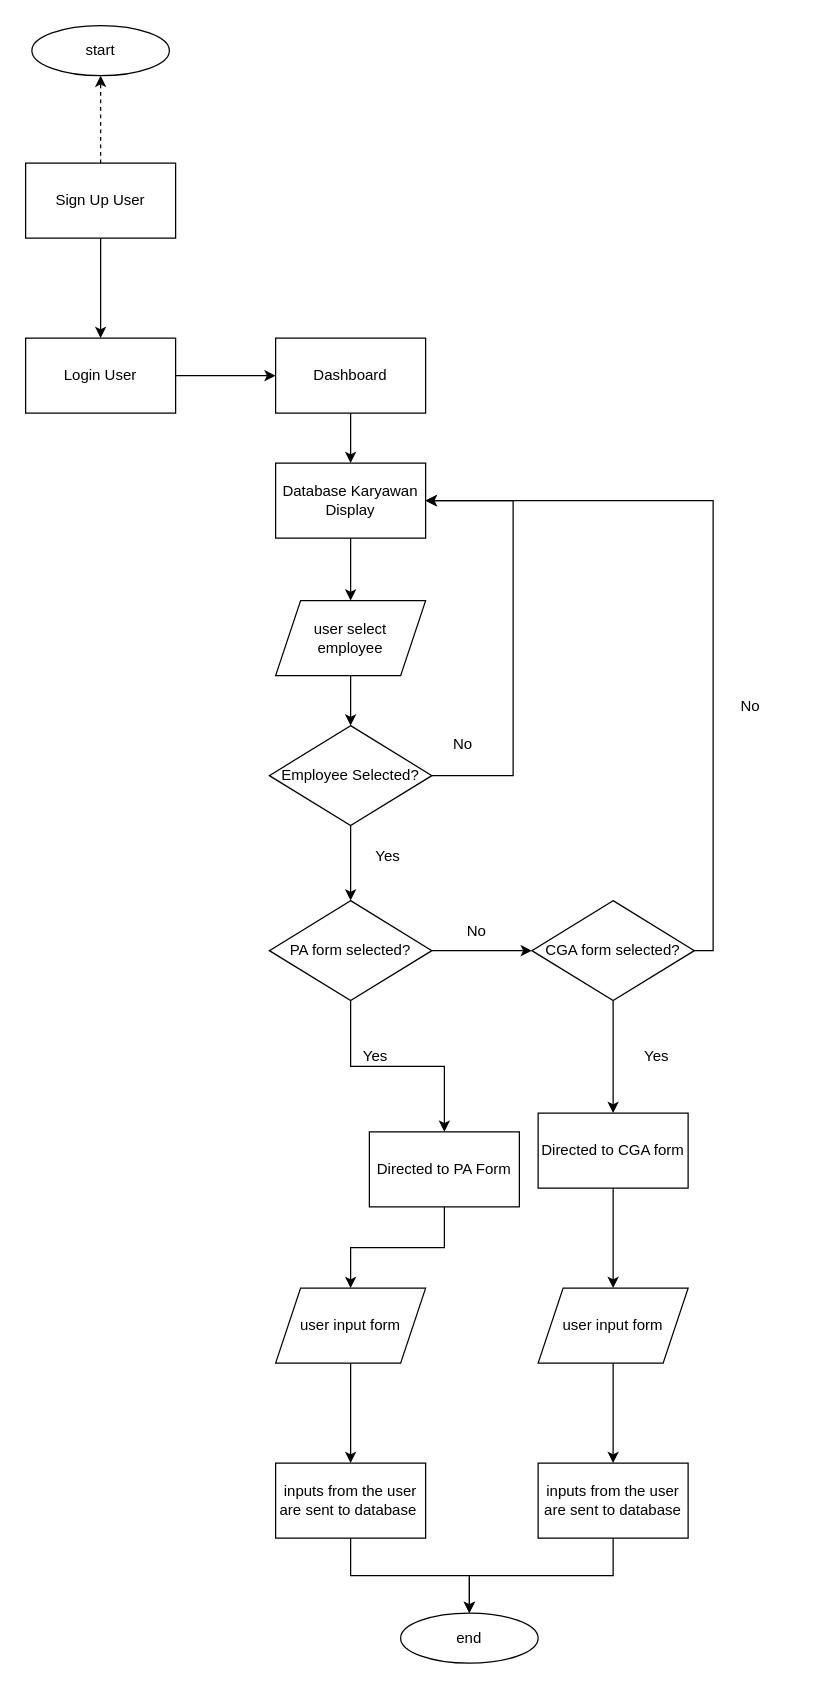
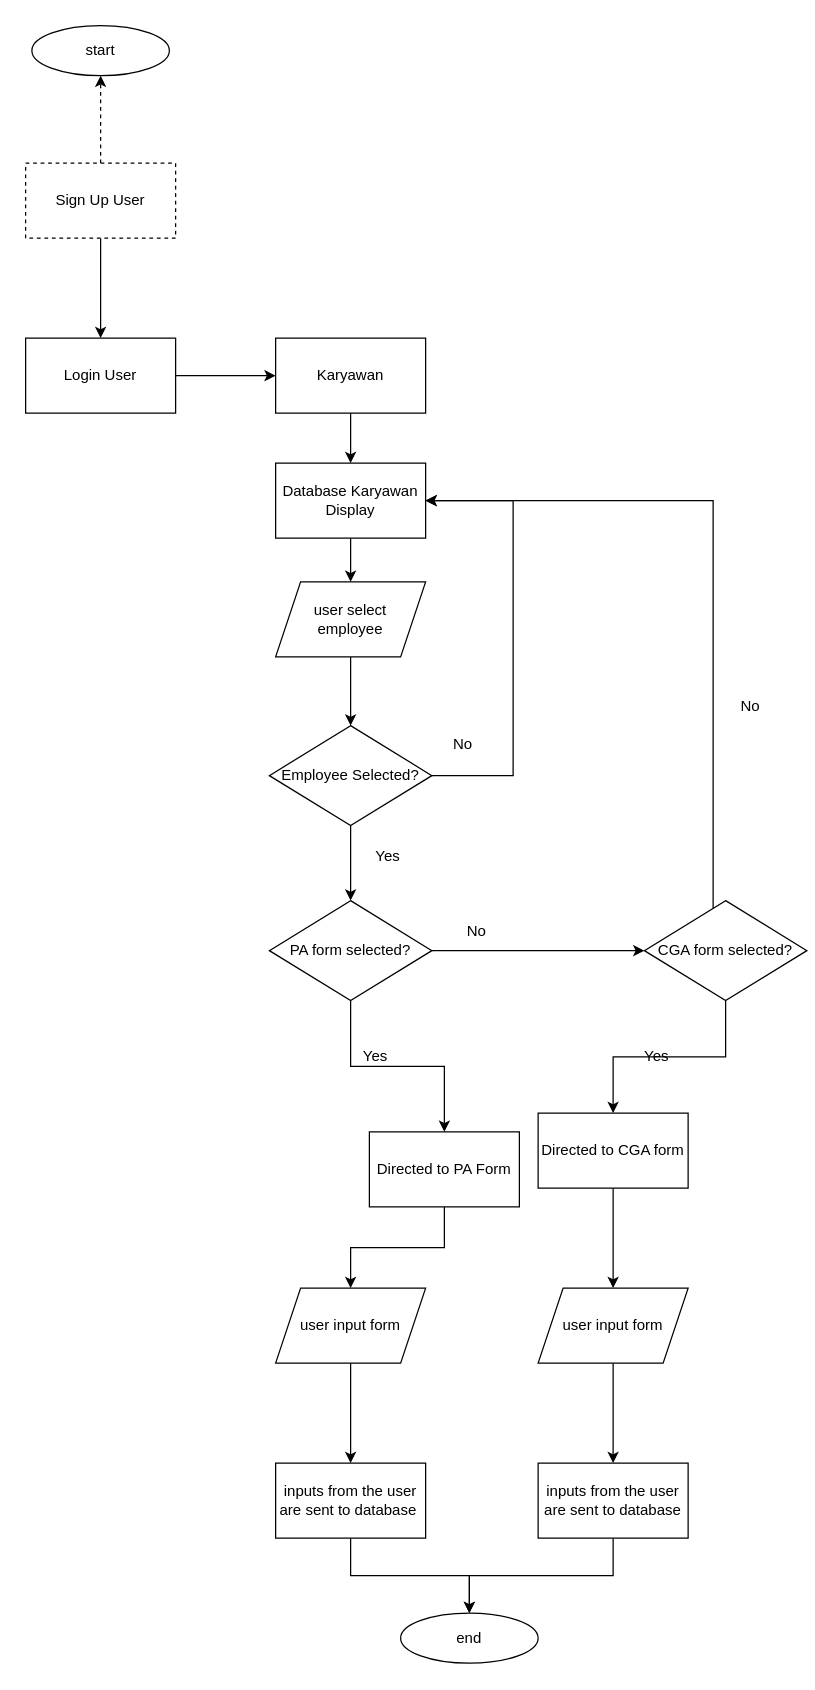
(101, 201) -> (101, 201)
(351, 376) -> (351, 376)
(351, 638) -> (351, 619)
(613, 951) -> (726, 951)
